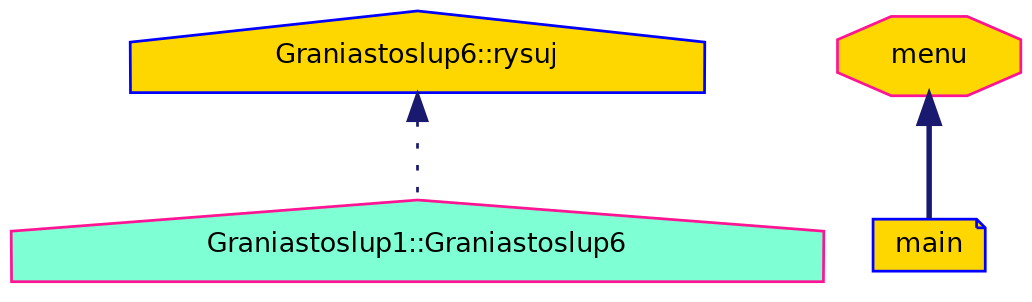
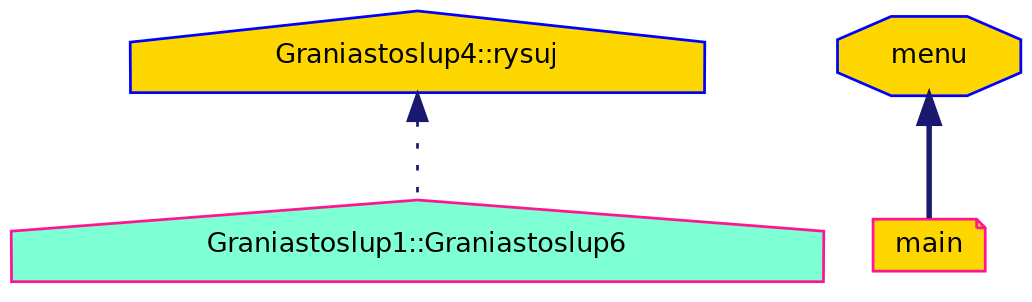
(418, 56) -> (418, 56)
(929, 56) -> (929, 56)
(929, 245) -> (929, 245)
